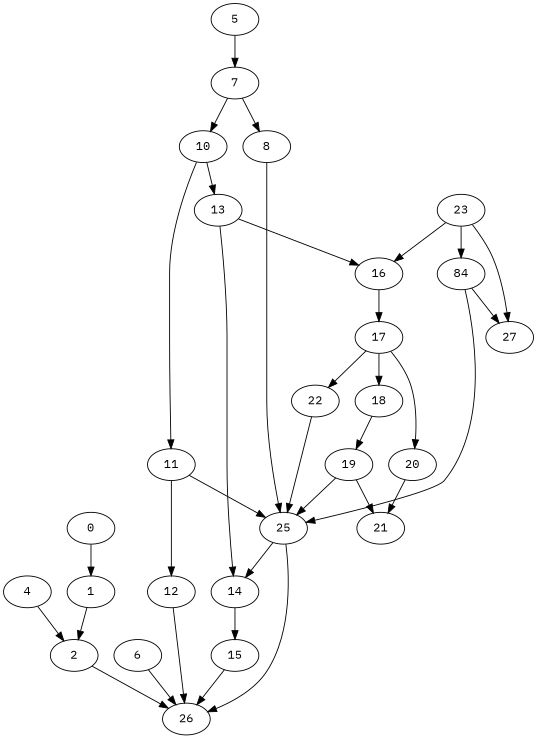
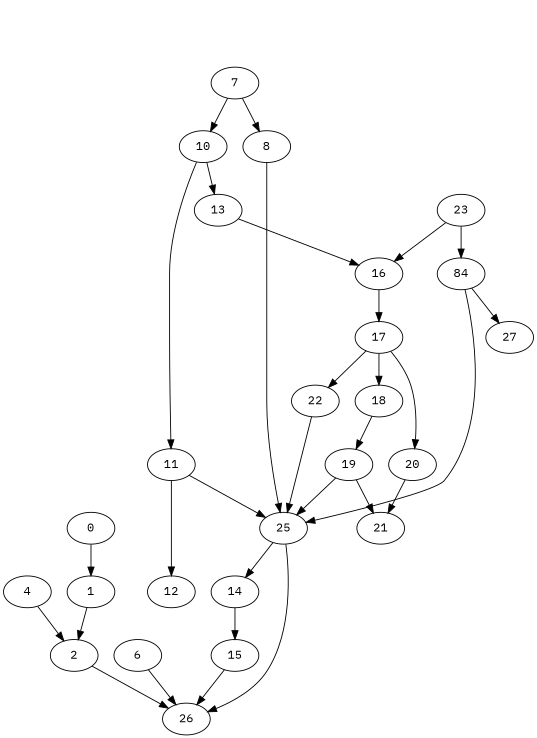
(235, 19) -> none
(496, 266) -> none
(227, 397) -> none
(178, 651) -> none
